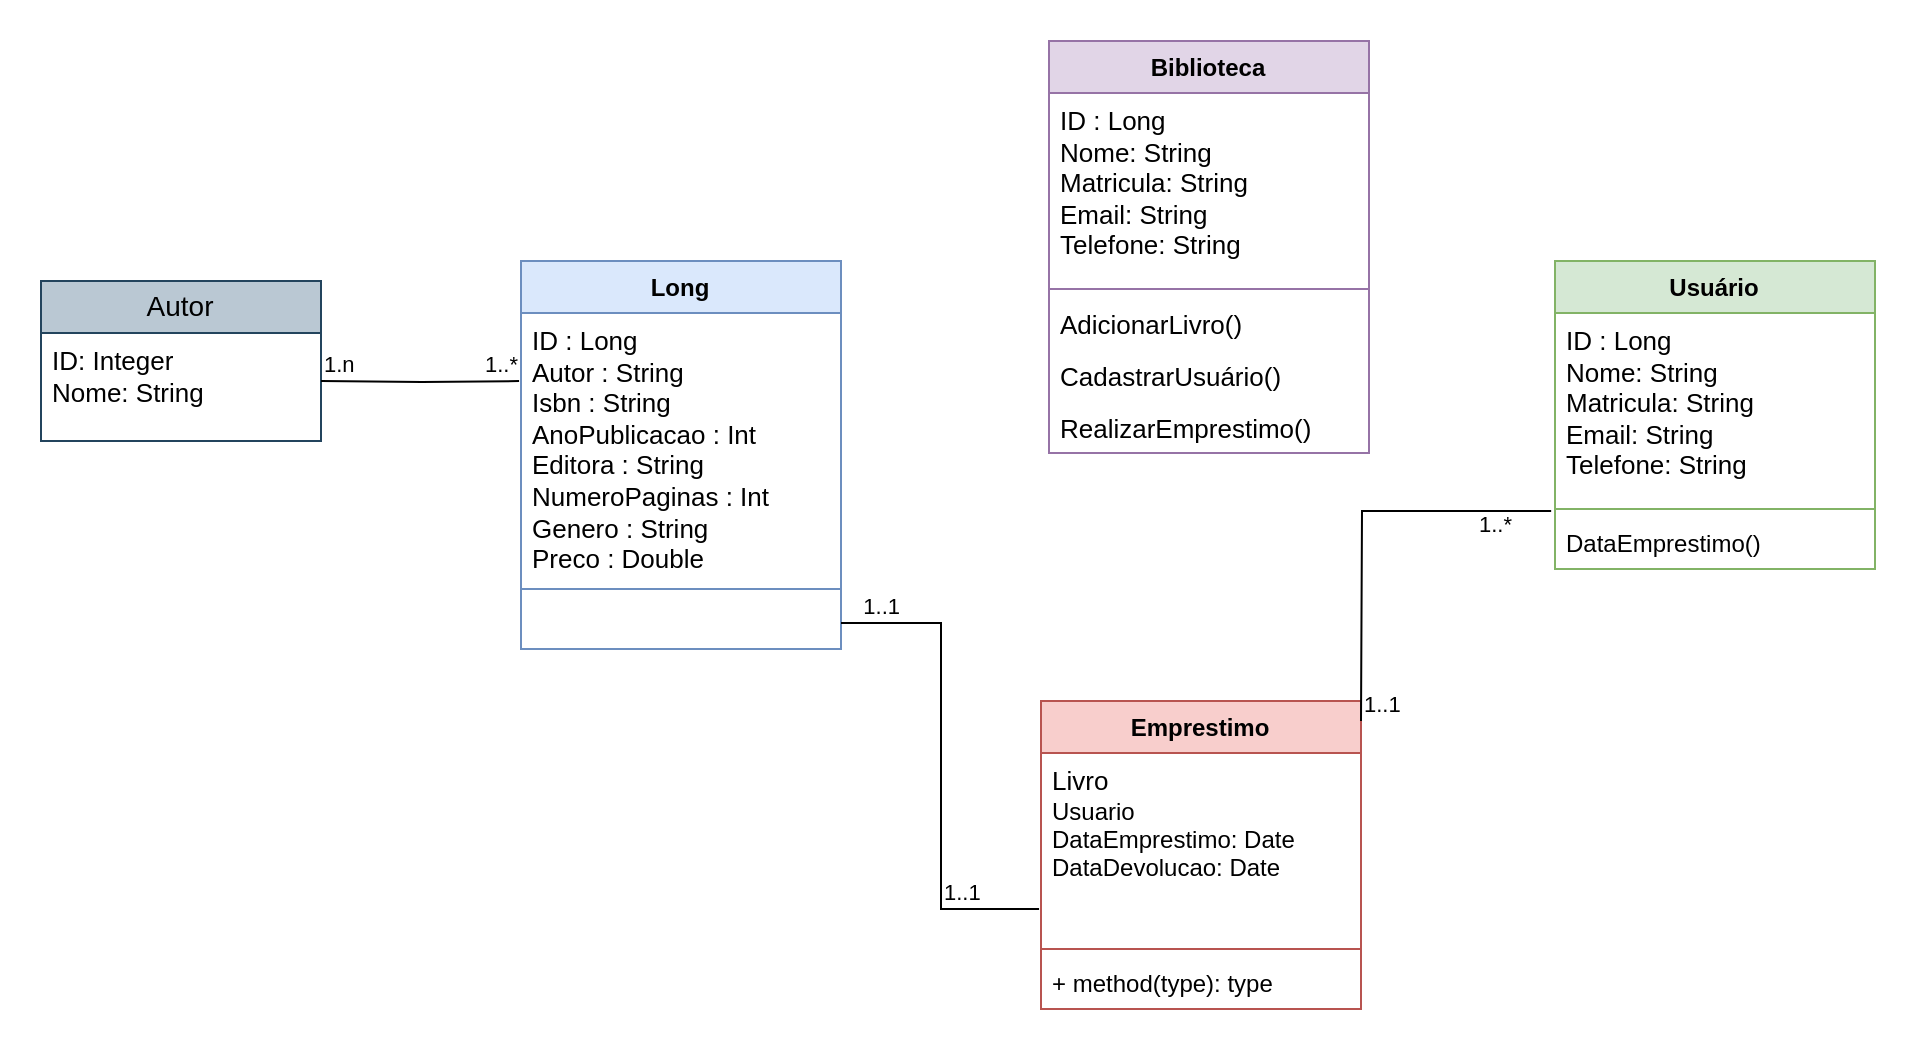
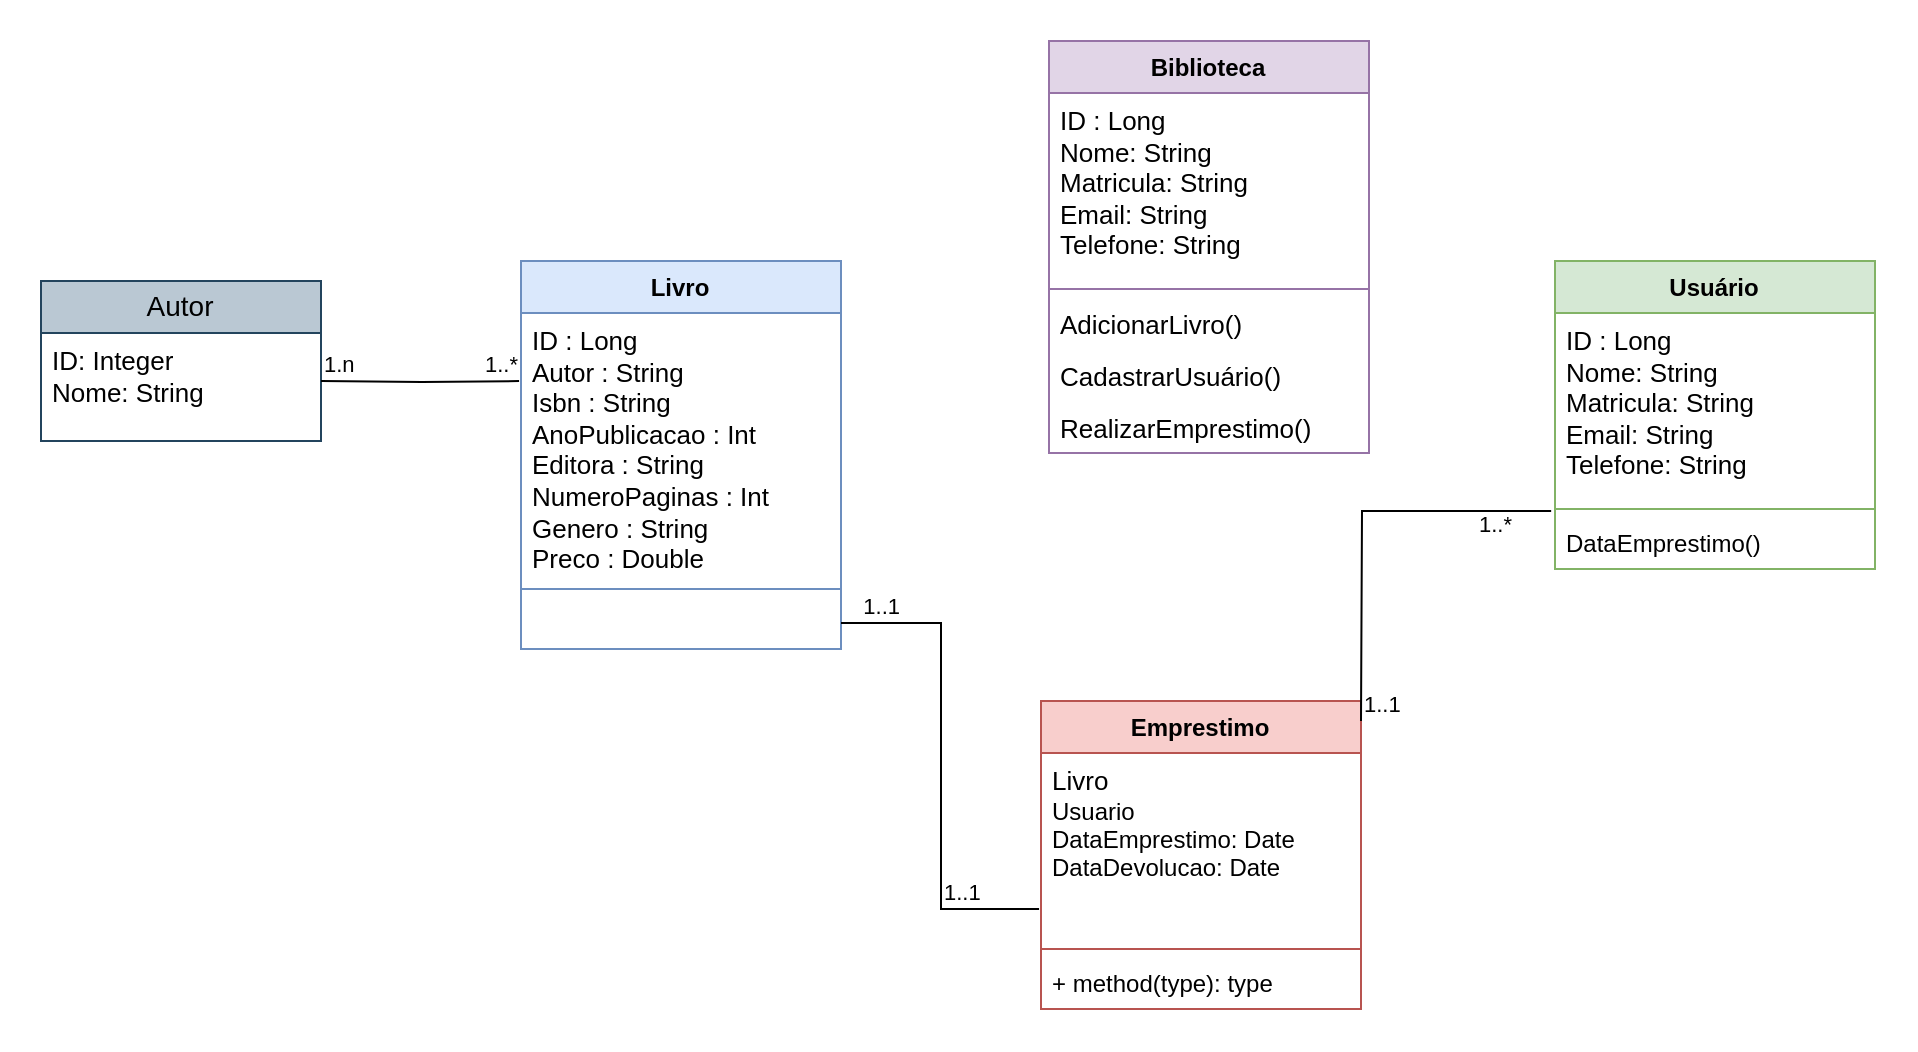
(681, 289) -> (681, 289)
